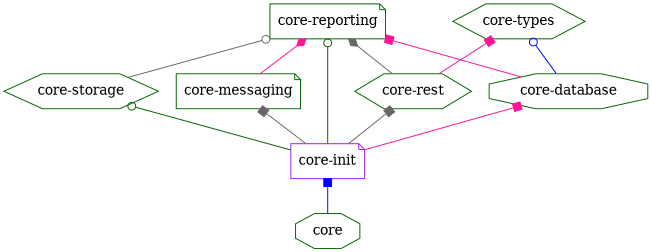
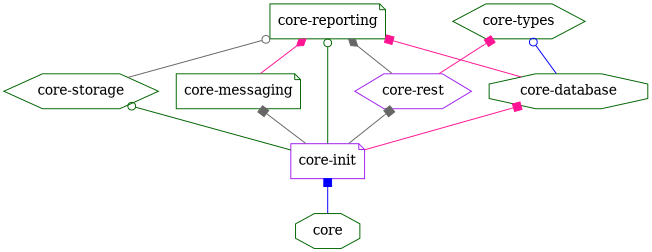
(413, 91) -> (413, 91)
